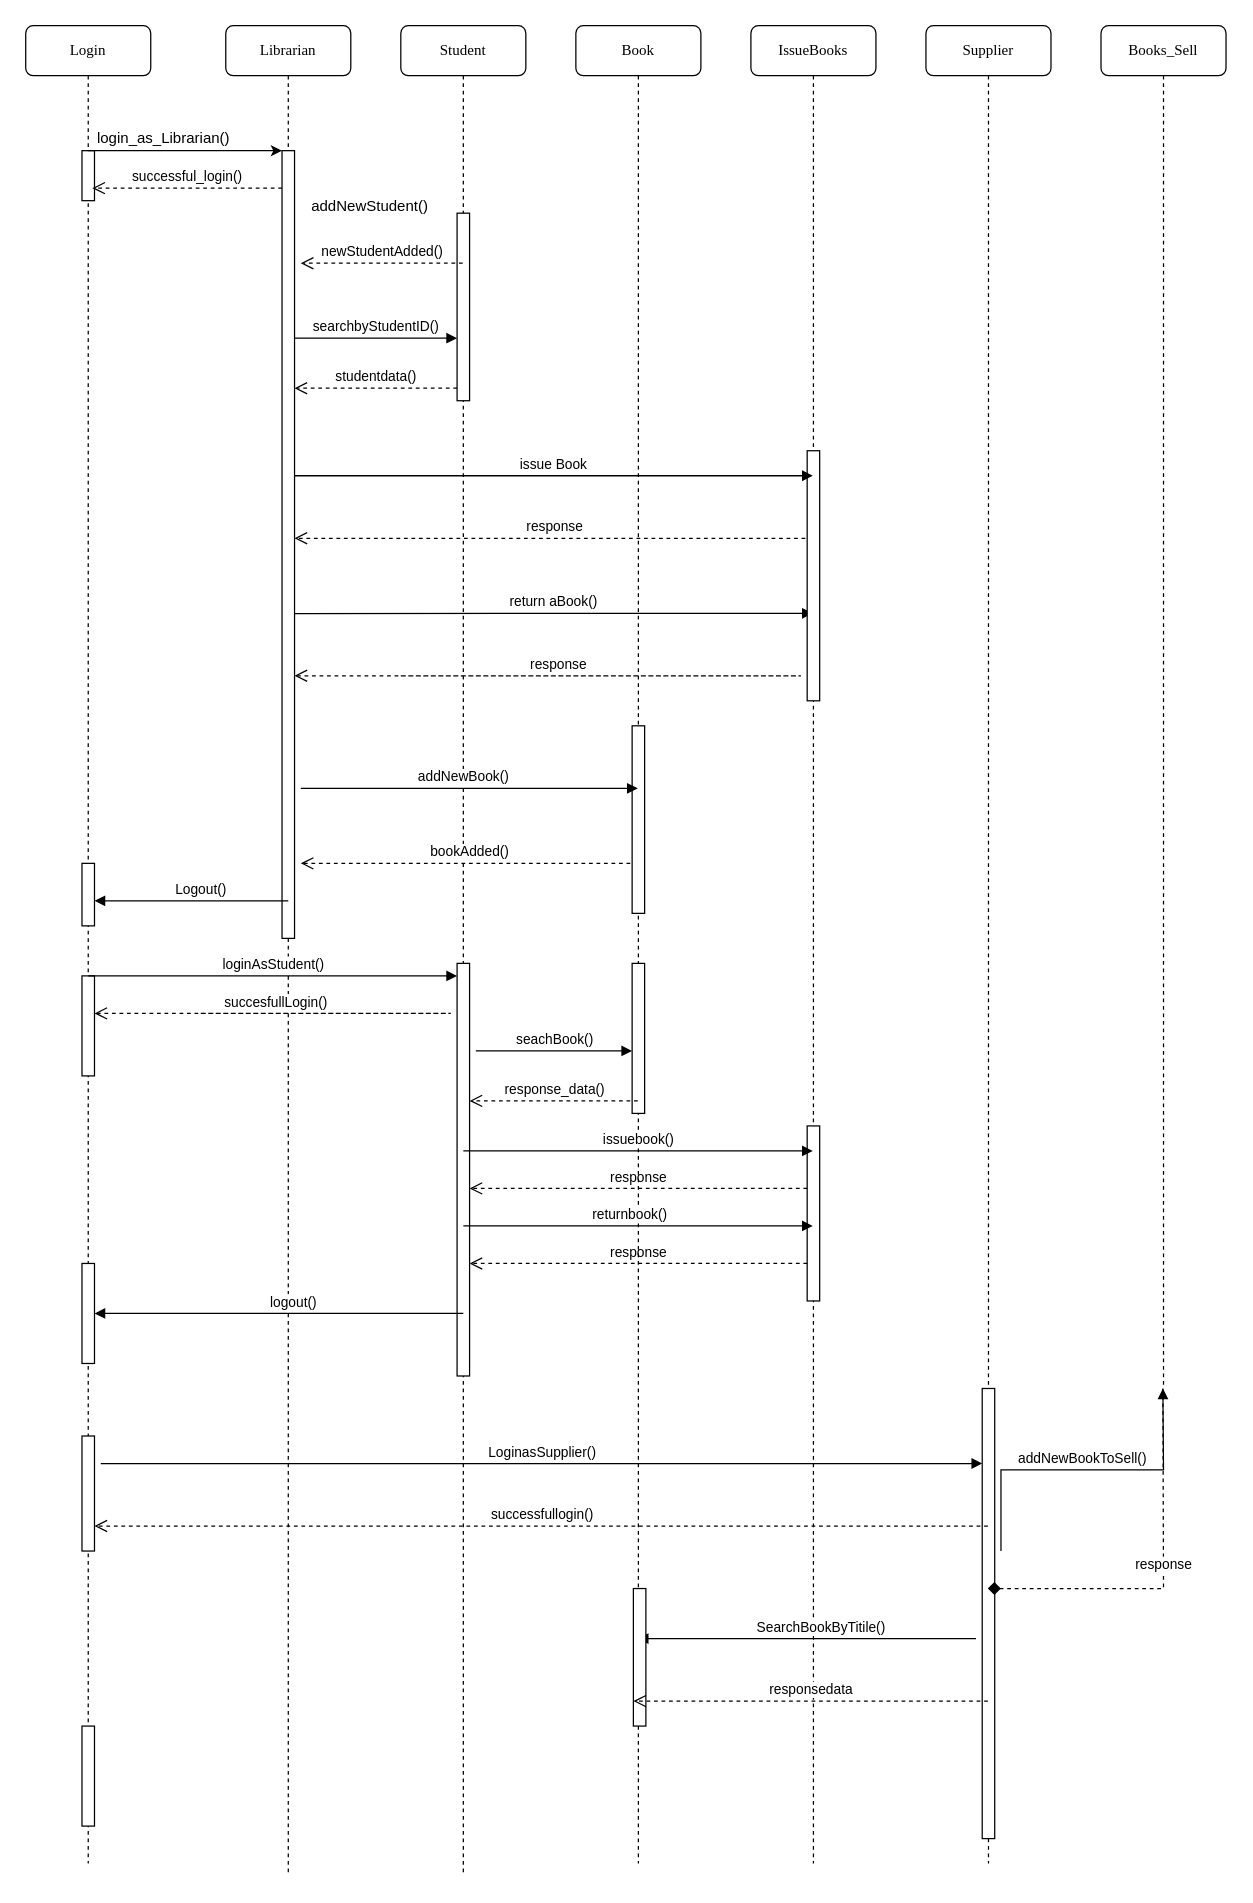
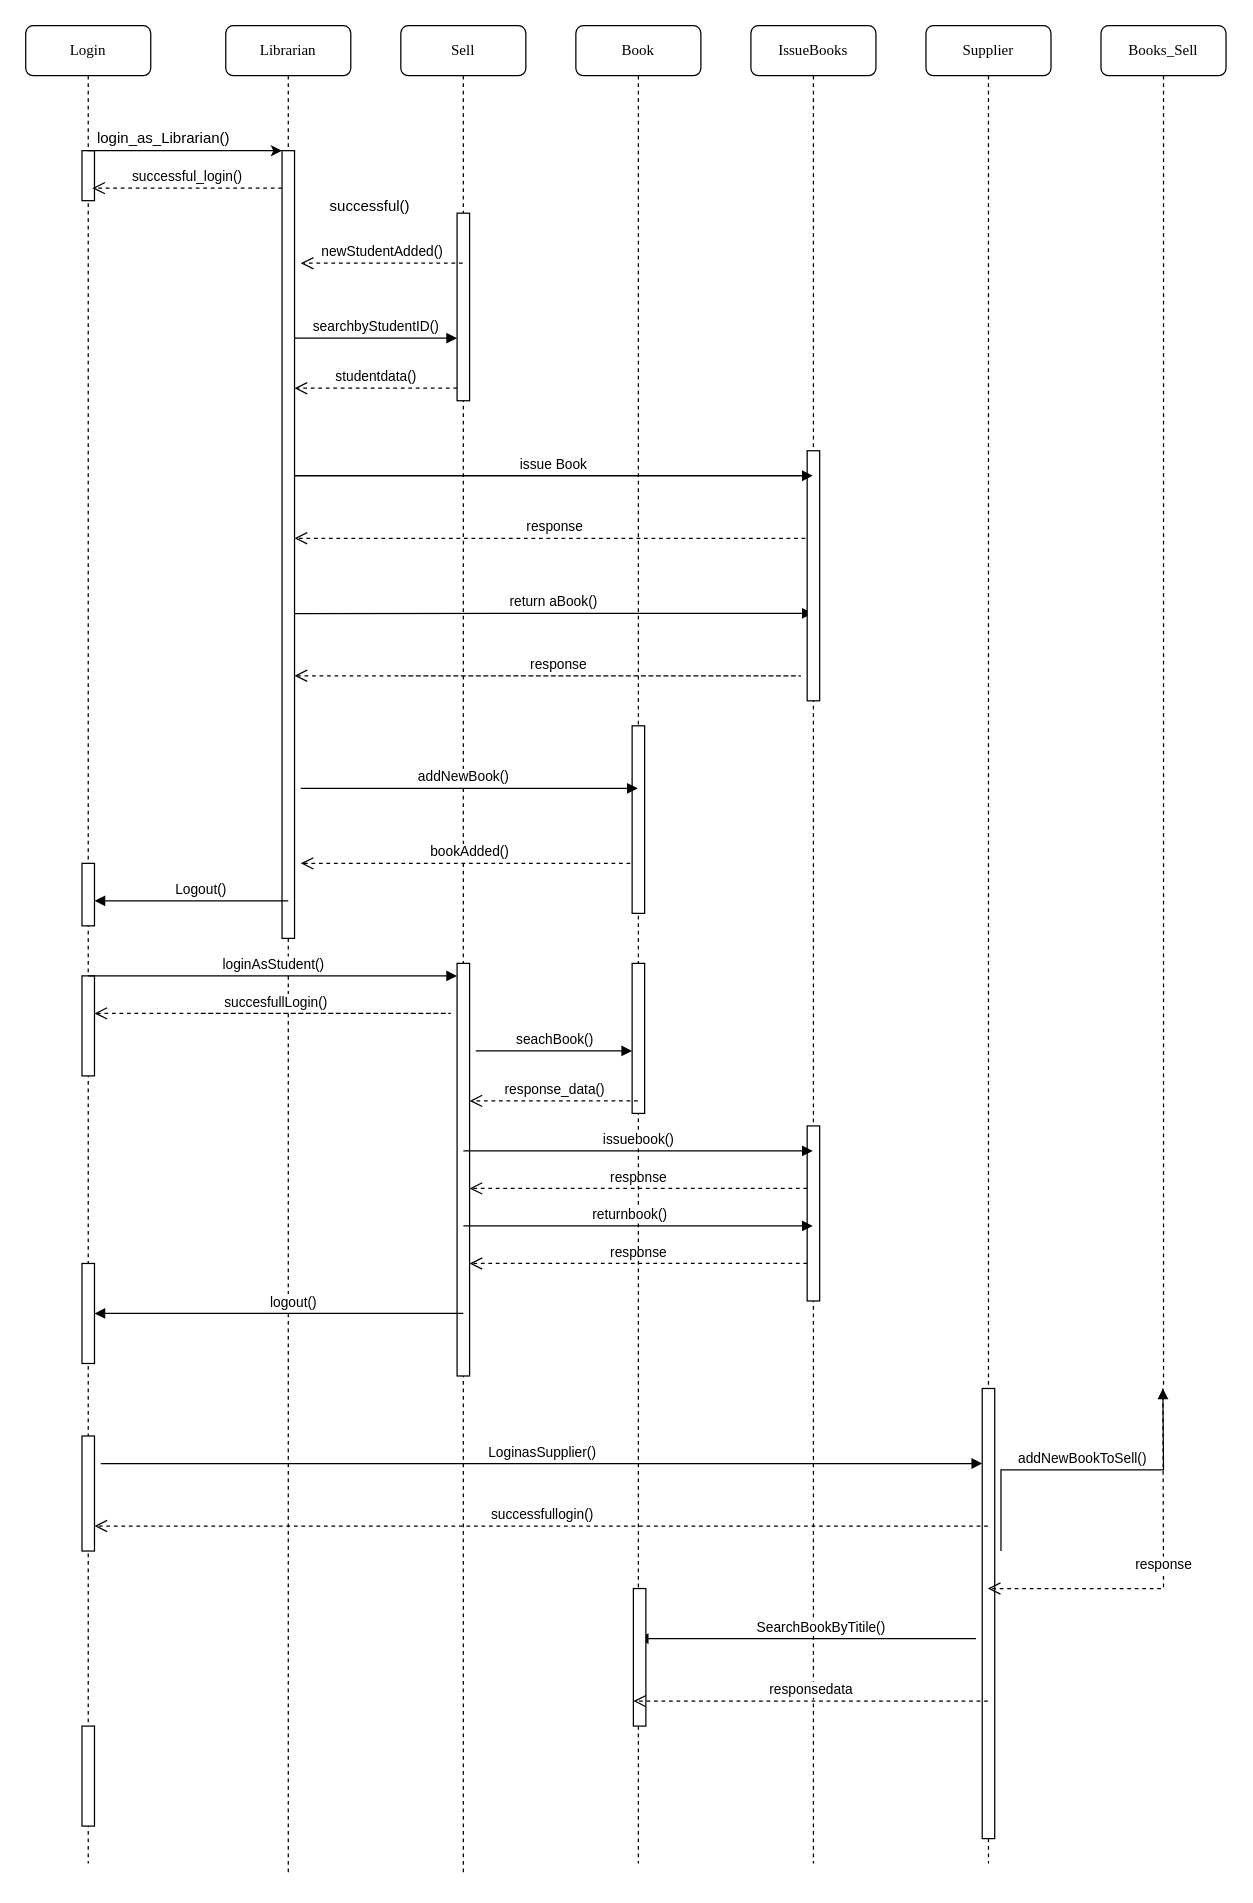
(463, 51) -> (463, 51)
(370, 207) -> (370, 207)
(1001, 1588) -> (996, 1588)
